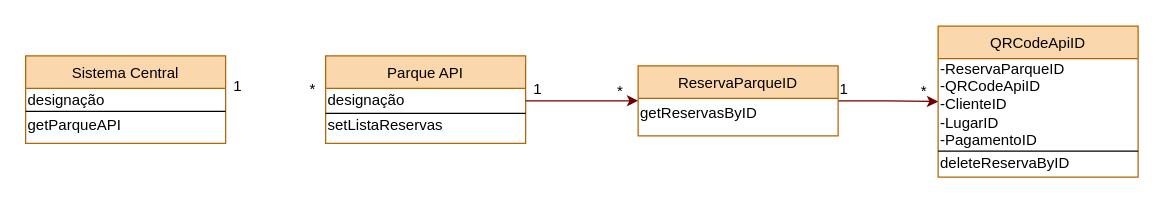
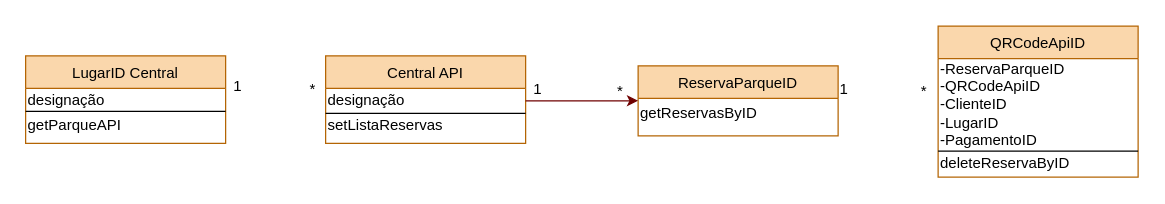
(125, 73) -> (125, 73)
(425, 73) -> (425, 73)
(885, 101) -> none
